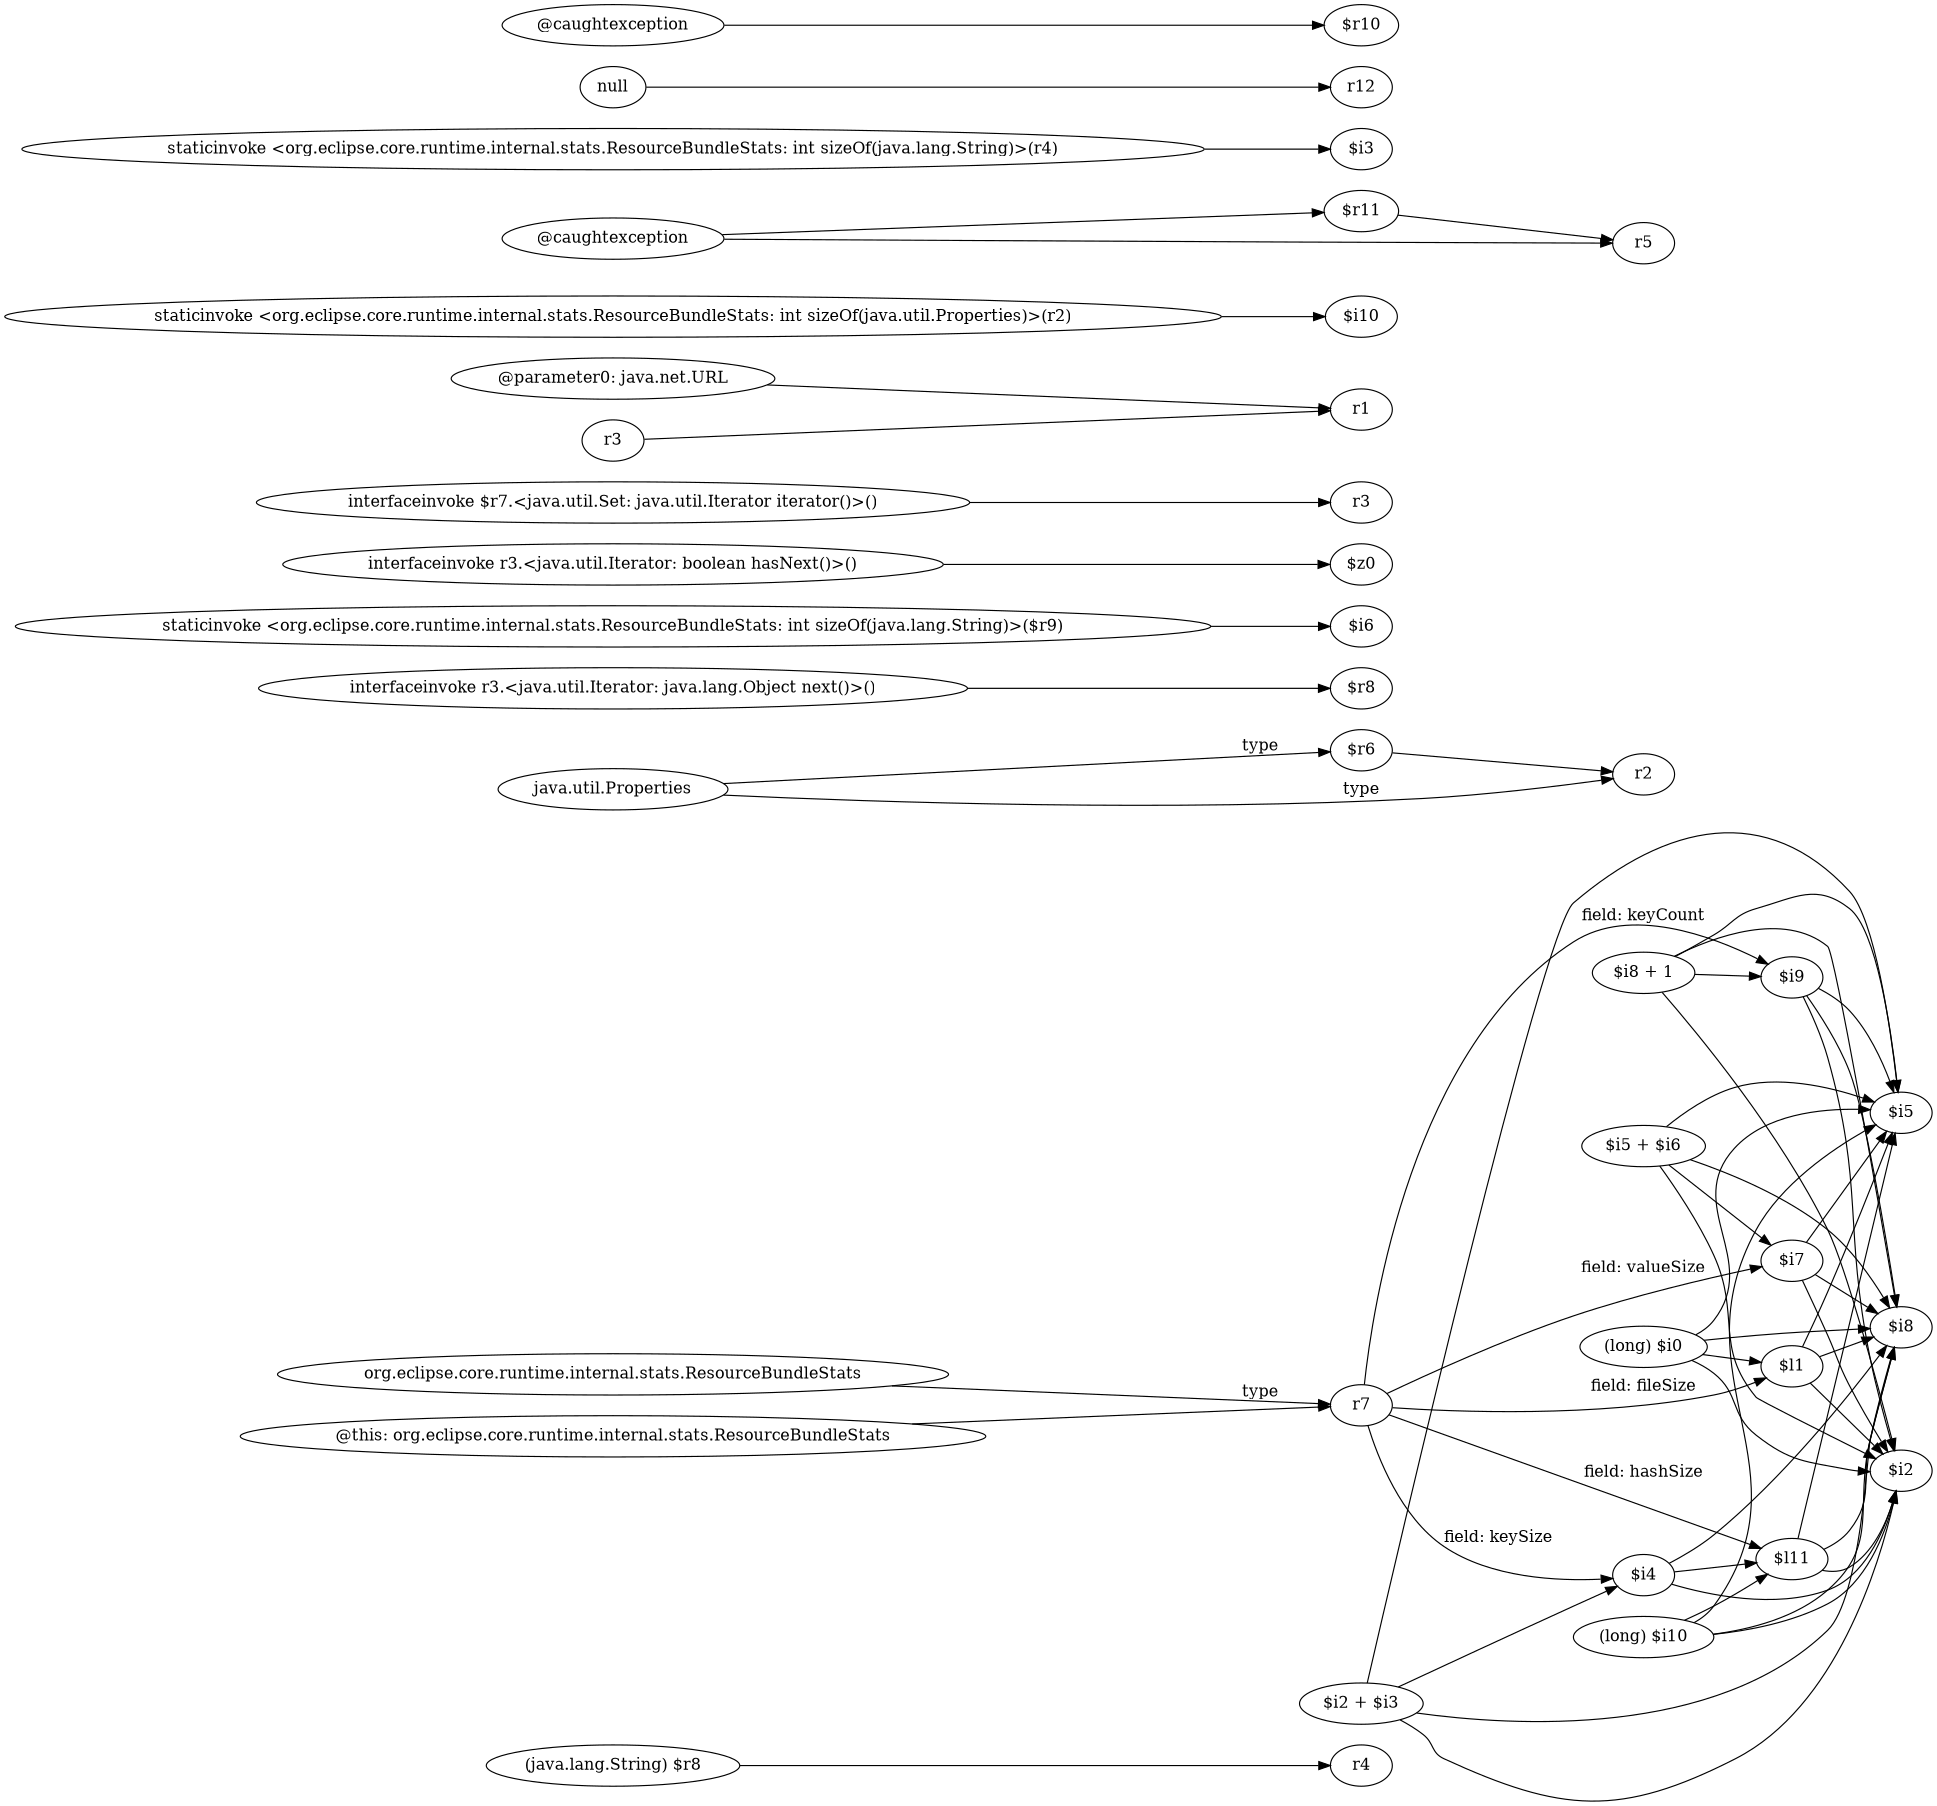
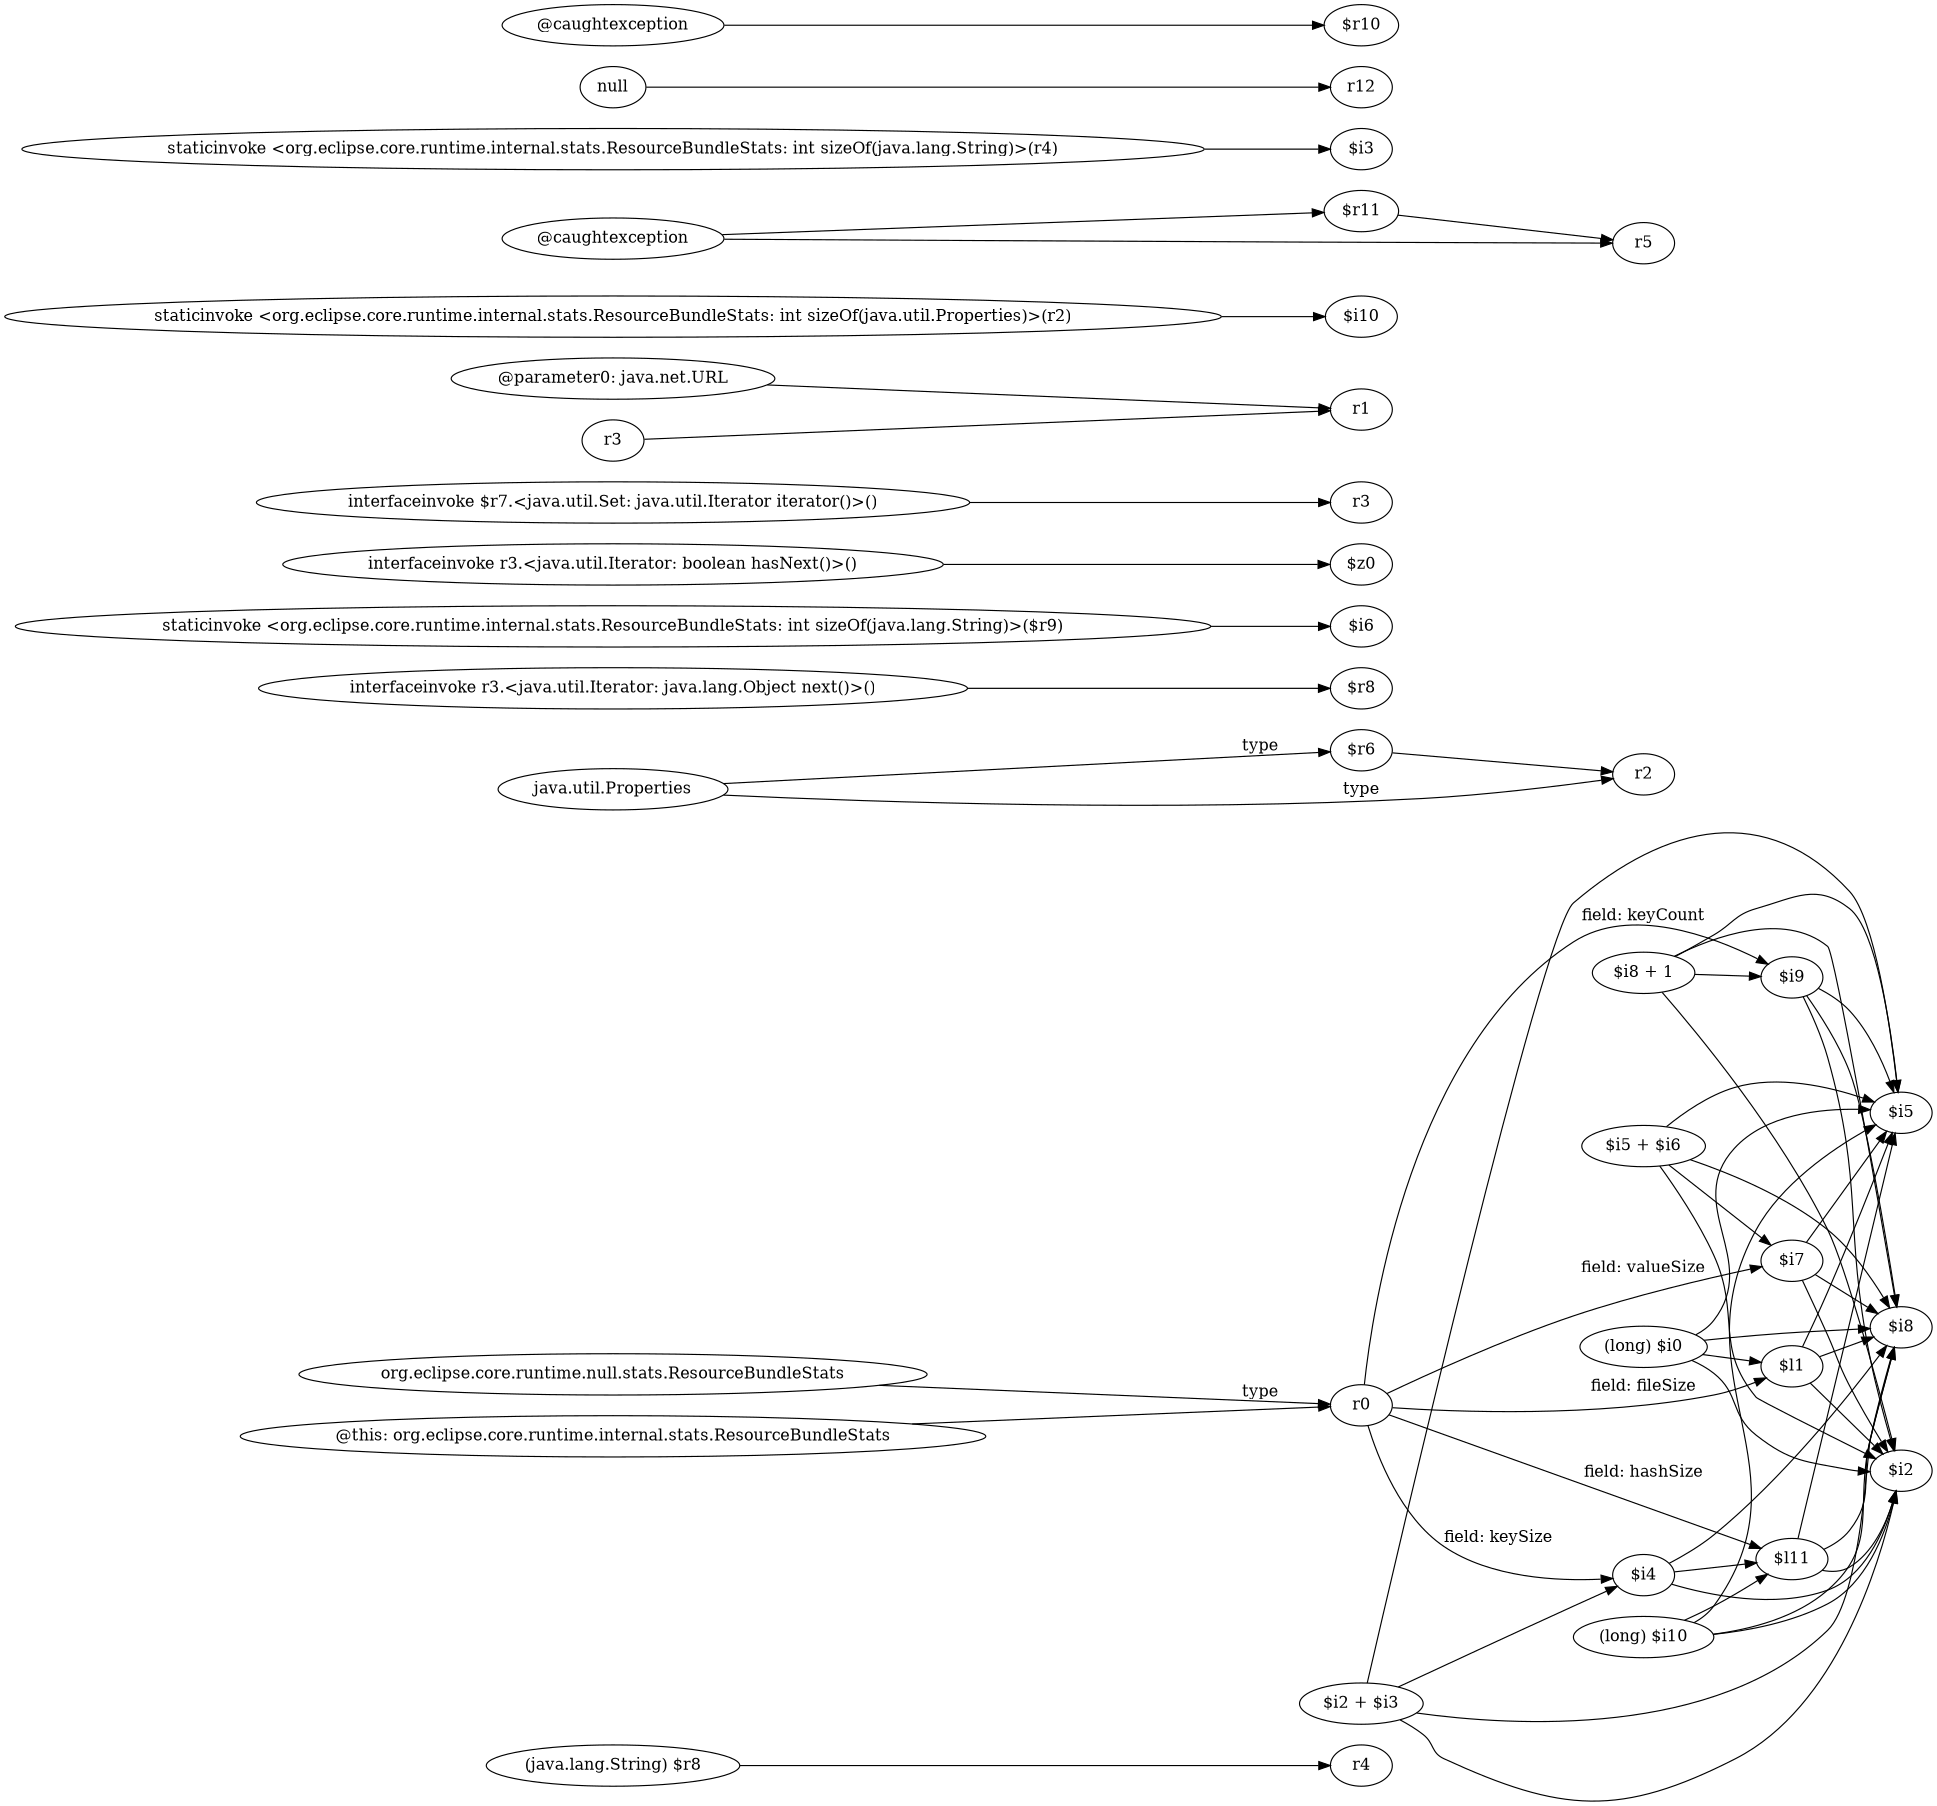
(613, 1374) -> (613, 1374)
(1361, 1405) -> (1361, 1405)
